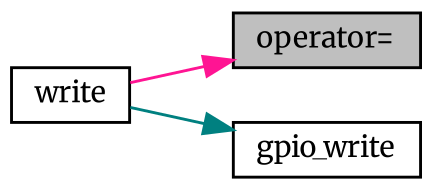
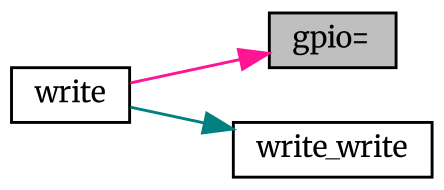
(327, 40) -> (333, 40)
(327, 150) -> (333, 150)
